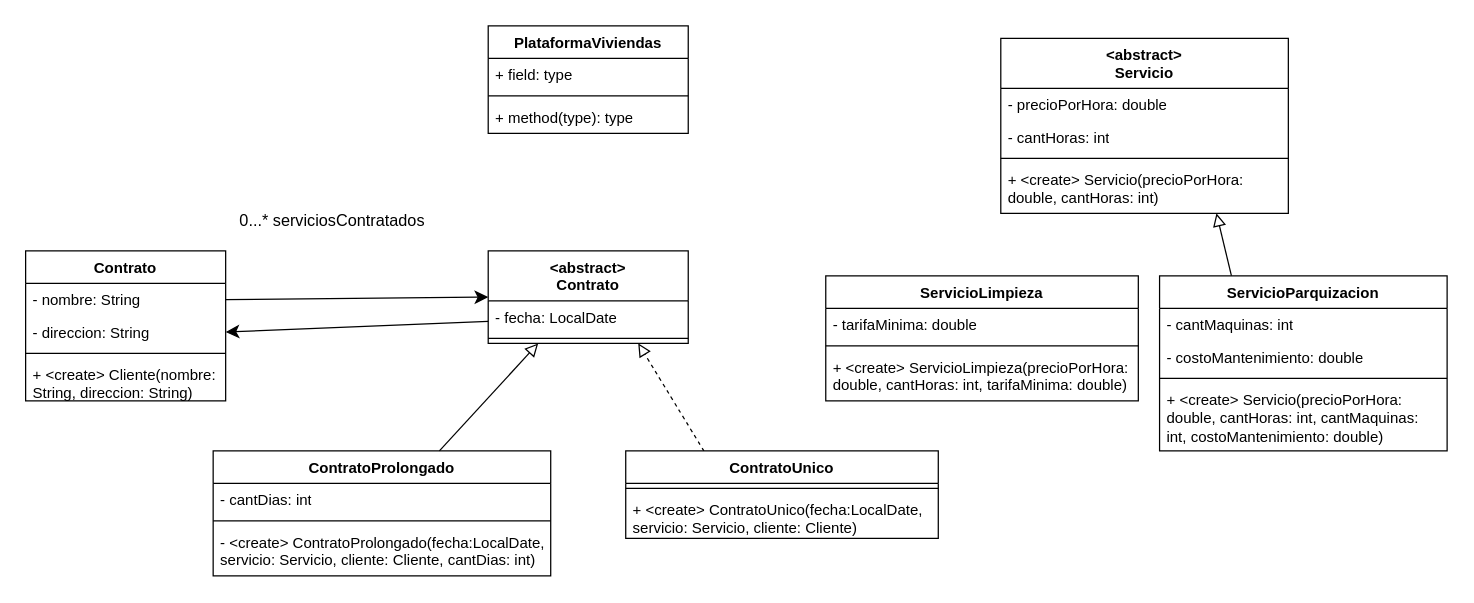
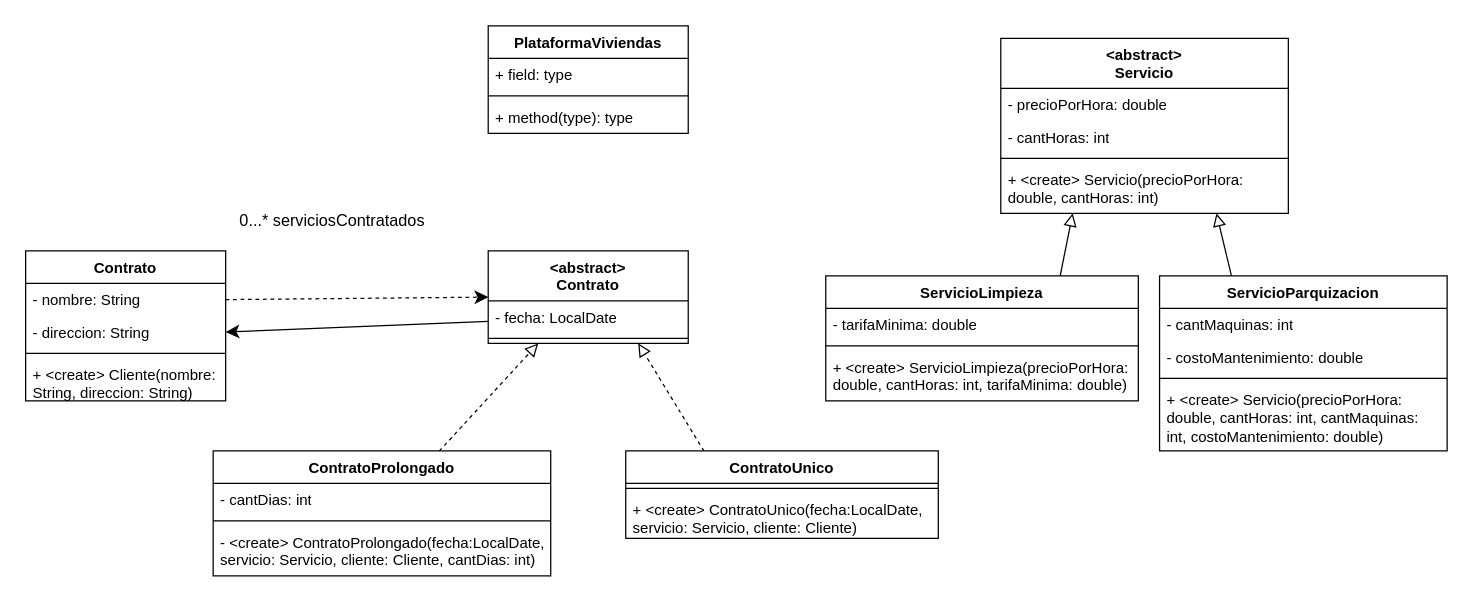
none -> (1065, 250)
(351, 298) -> (351, 298)
(486, 400) -> (486, 400)
